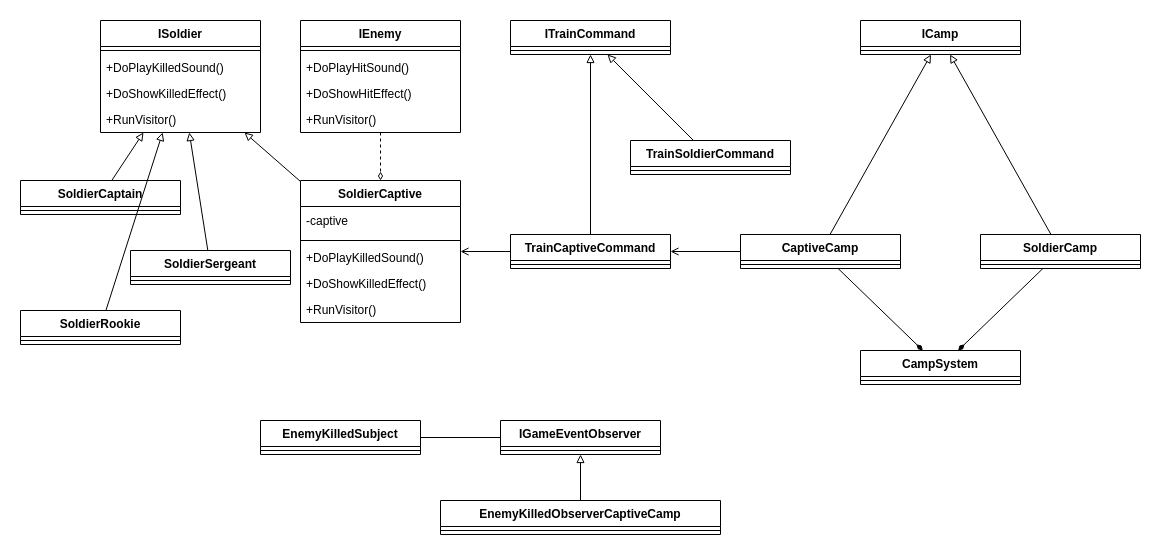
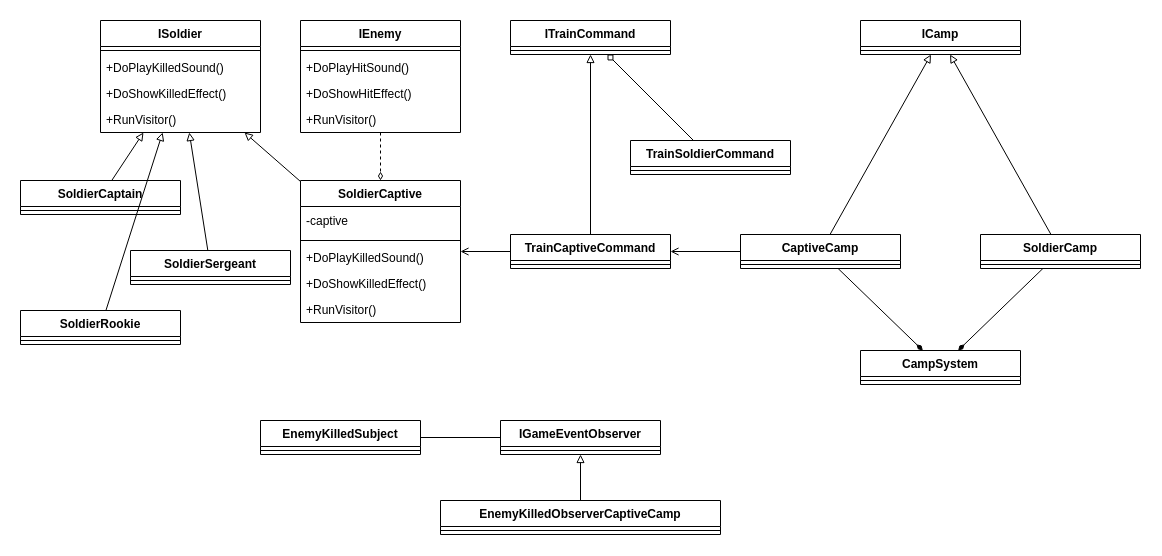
(614, 61) -> (614, 61)
